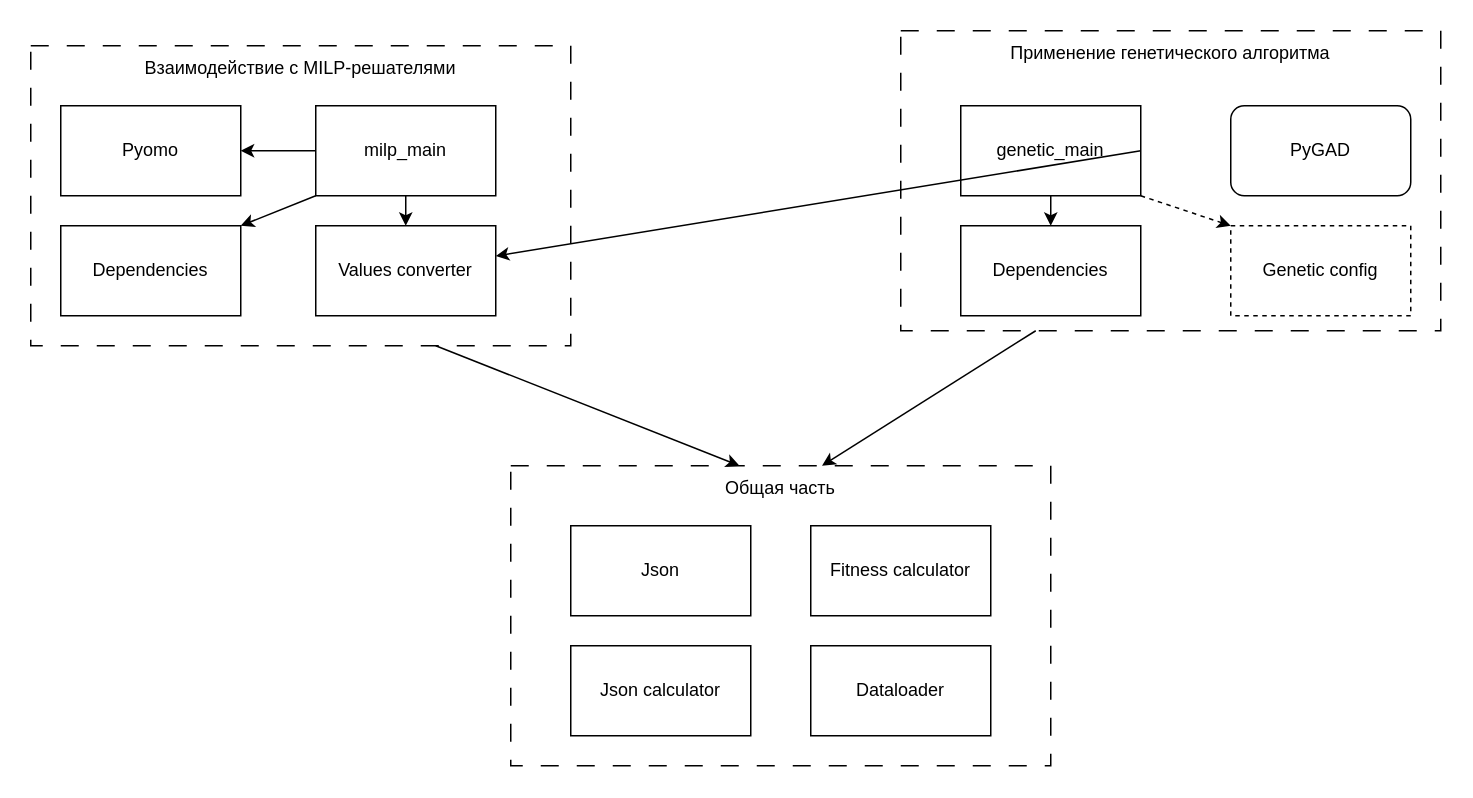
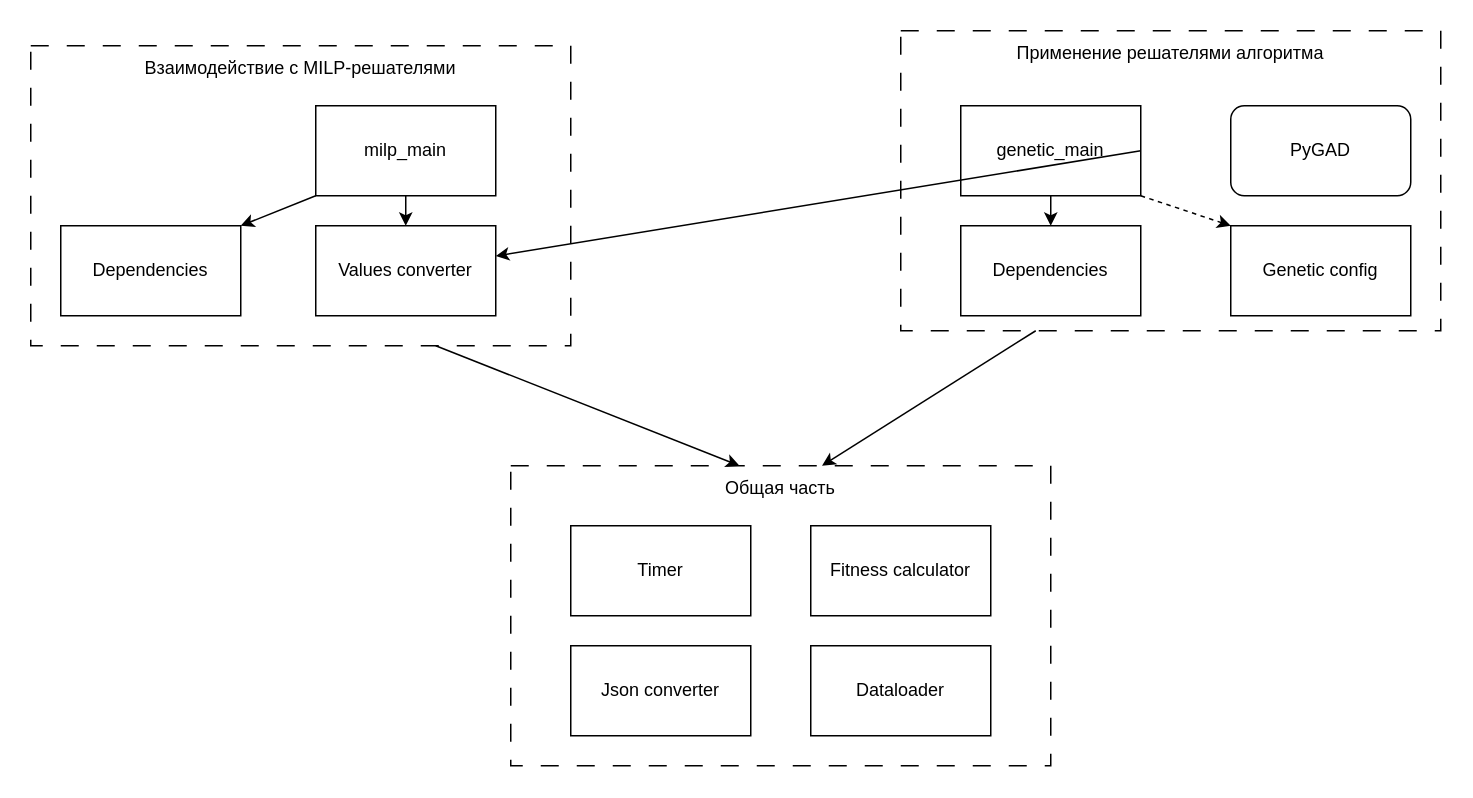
(1171, 53) -> (1171, 53)
(151, 151) -> none
(284, 151) -> none
(1321, 271) -> (1321, 271)
(661, 571) -> (661, 571)
(661, 691) -> (661, 691)
